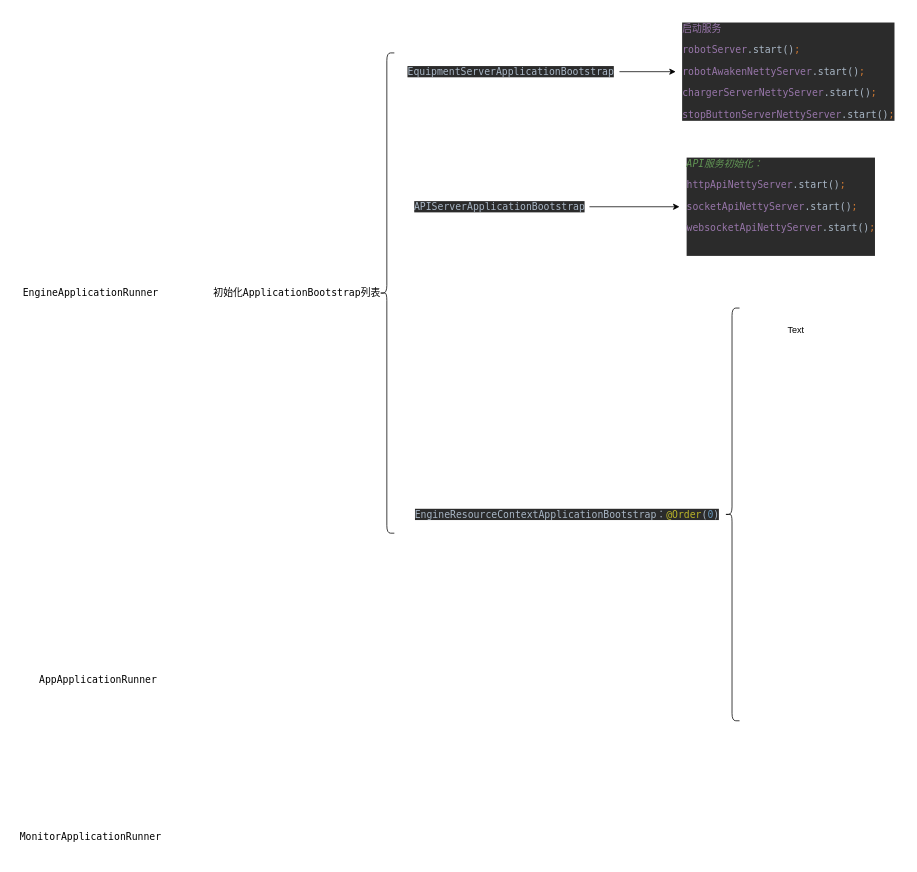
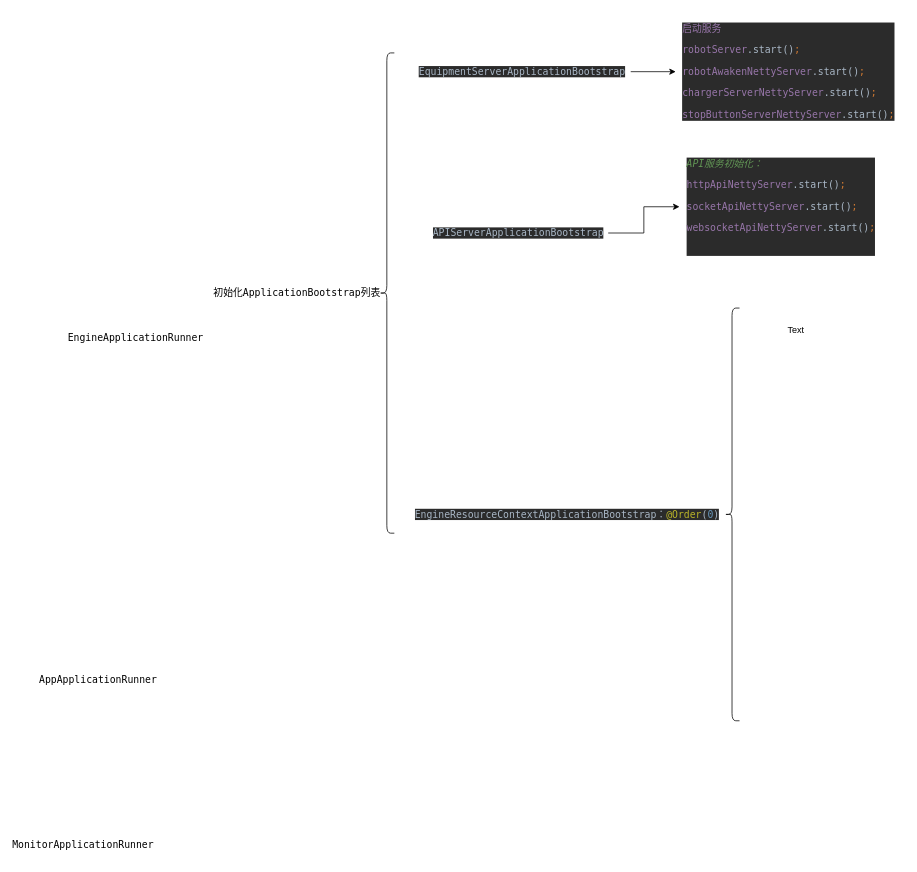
(510, 72) -> (522, 72)
(499, 207) -> (518, 233)
(90, 293) -> (135, 338)
(90, 837) -> (83, 844)
